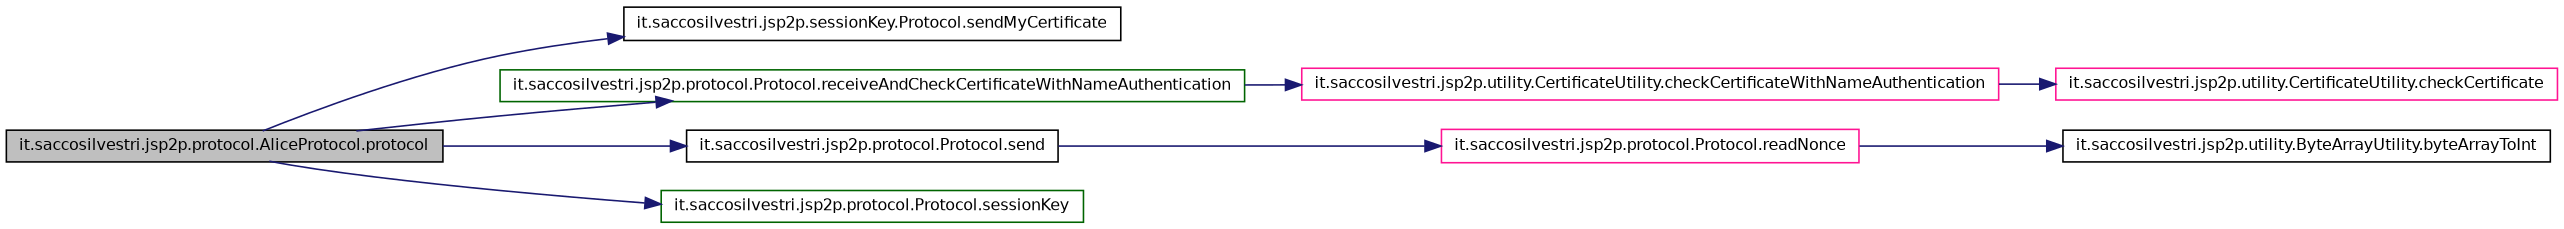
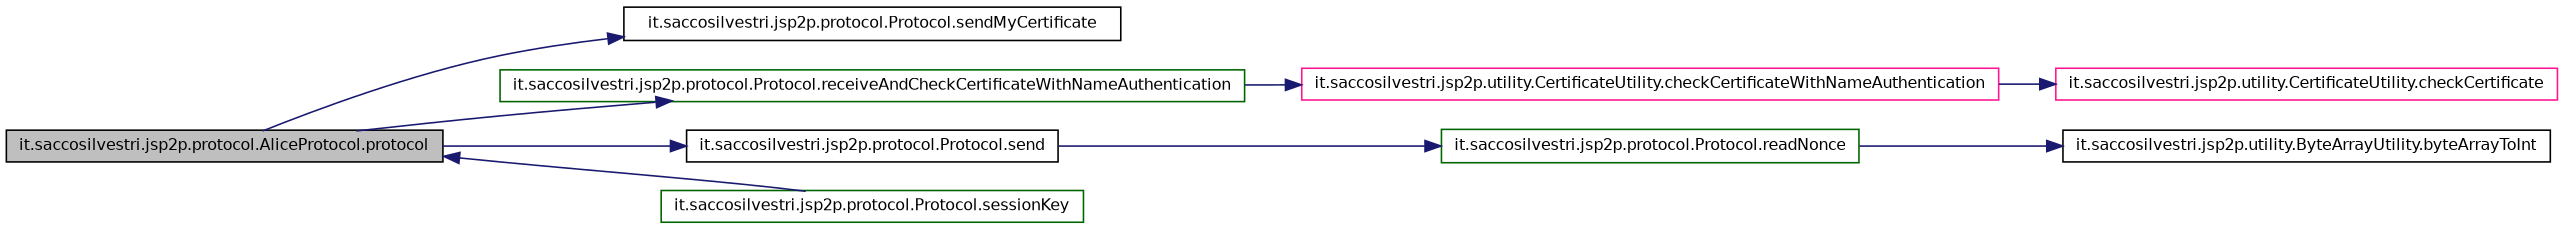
(872, 24) -> (872, 24)
(1650, 146) -> (1650, 146)
(457, 186) -> (633, 174)
